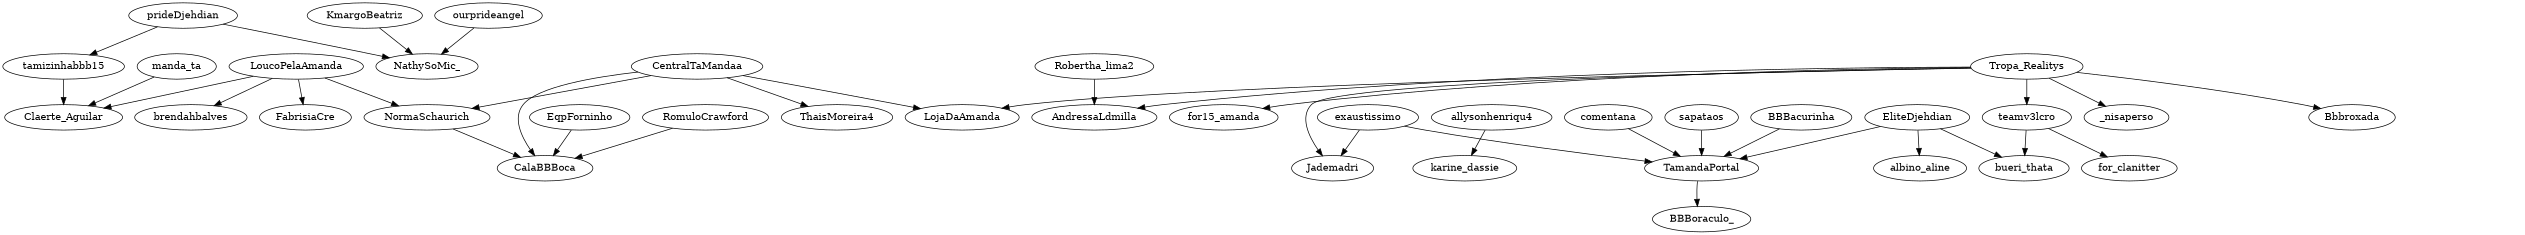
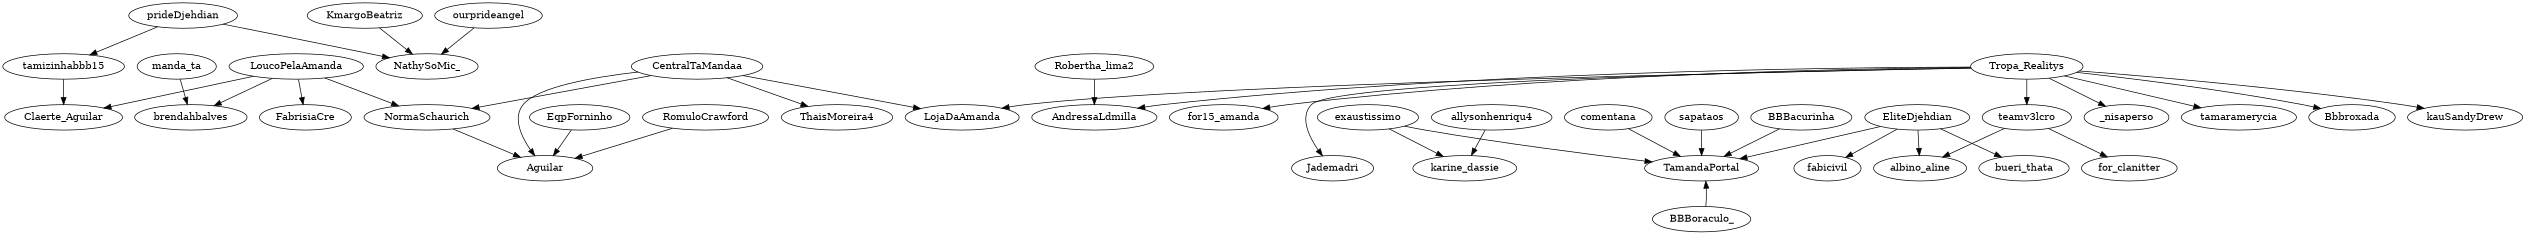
(125, 90) -> (182, 87)
none -> (2239, 117)
none -> (2465, 117)
(2026, 139) -> (1978, 141)
(1352, 140) -> (1413, 141)
(545, 168) -> (545, 168)
none -> (1827, 168)
(1697, 190) -> (1706, 197)
